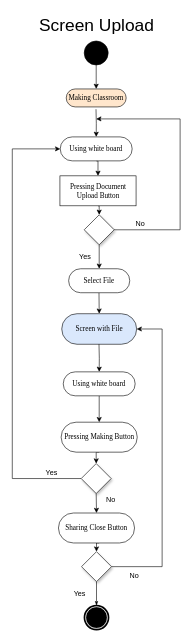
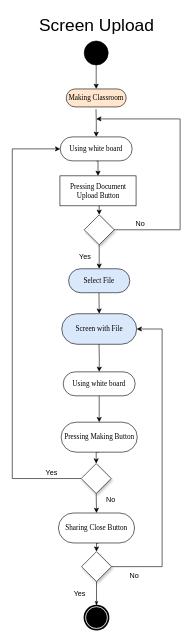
(99, 281) -> (99, 281)
